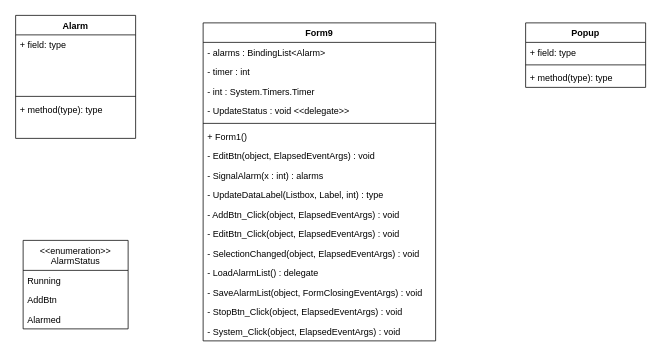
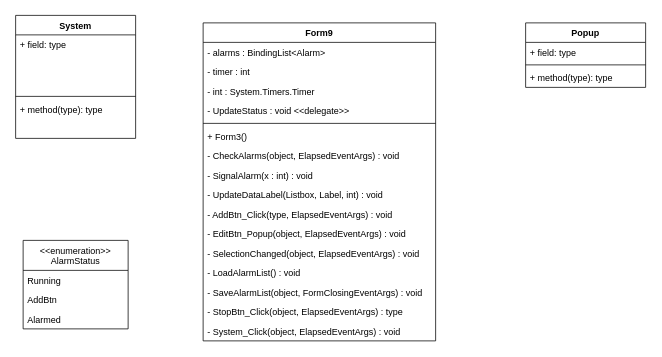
(75, 26) -> (75, 26)
(229, 137) -> (229, 137)
(302, 156) -> (312, 156)
(271, 176) -> (266, 176)
(306, 195) -> (305, 195)
(314, 215) -> (309, 215)
(315, 234) -> (317, 234)
(269, 273) -> (259, 273)
(316, 312) -> (317, 312)
